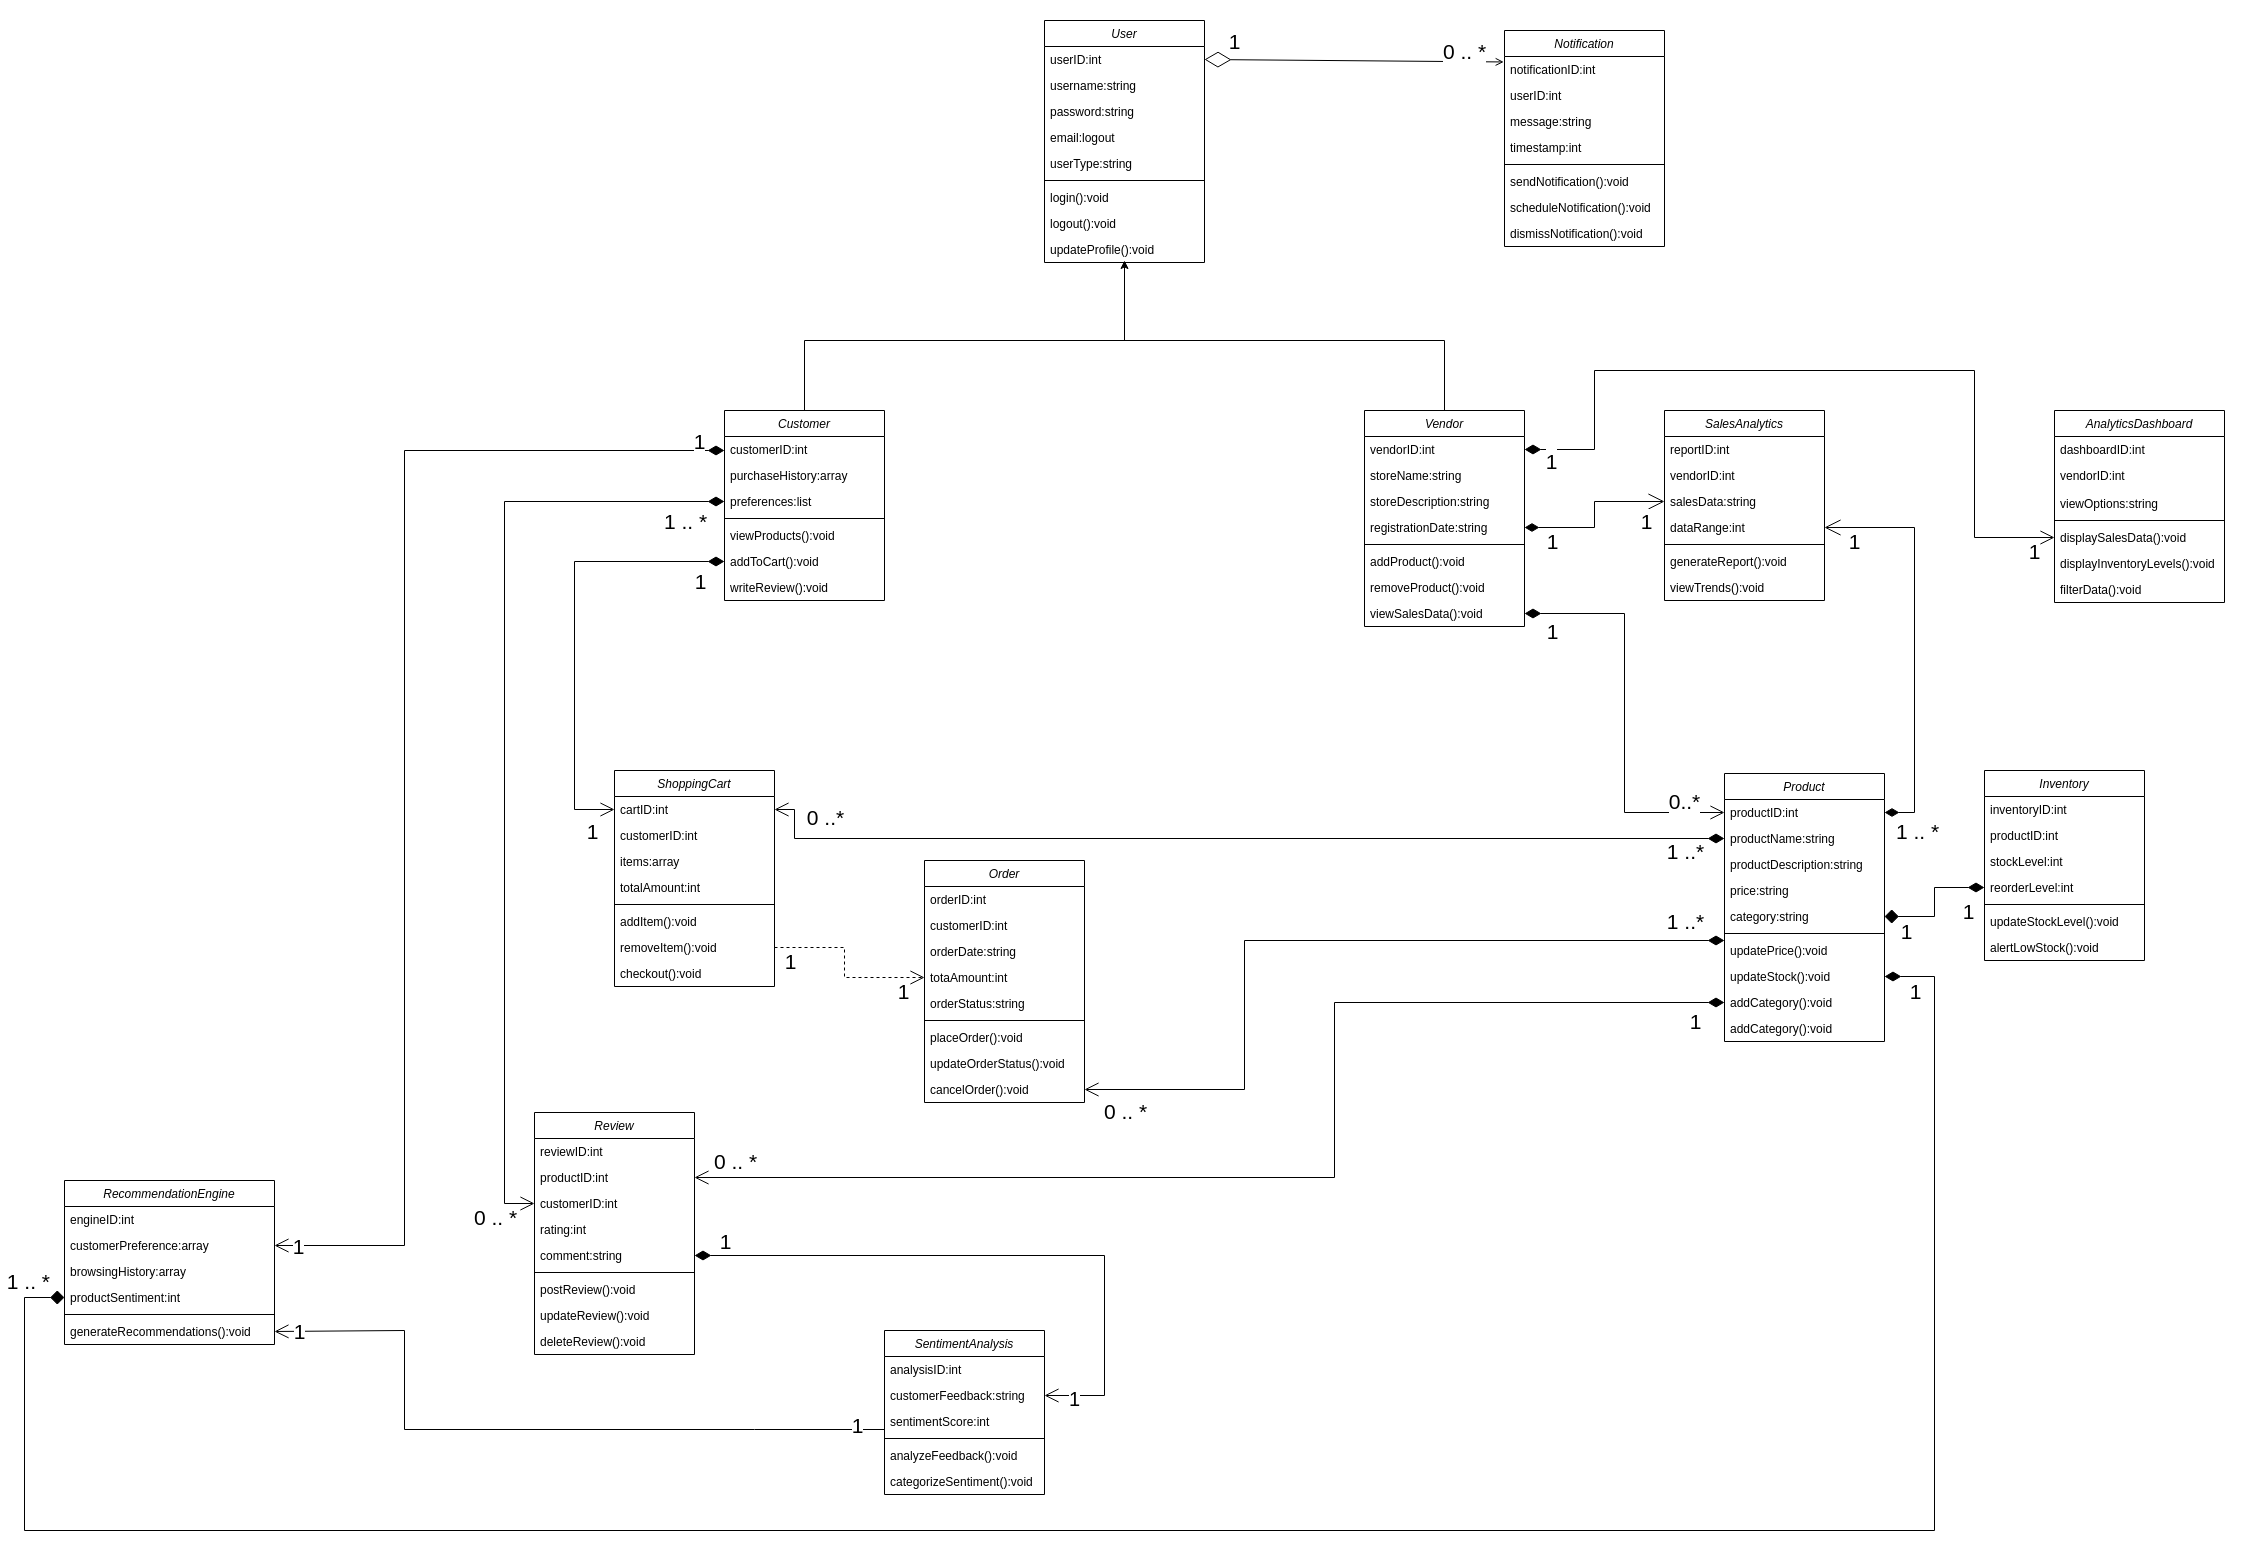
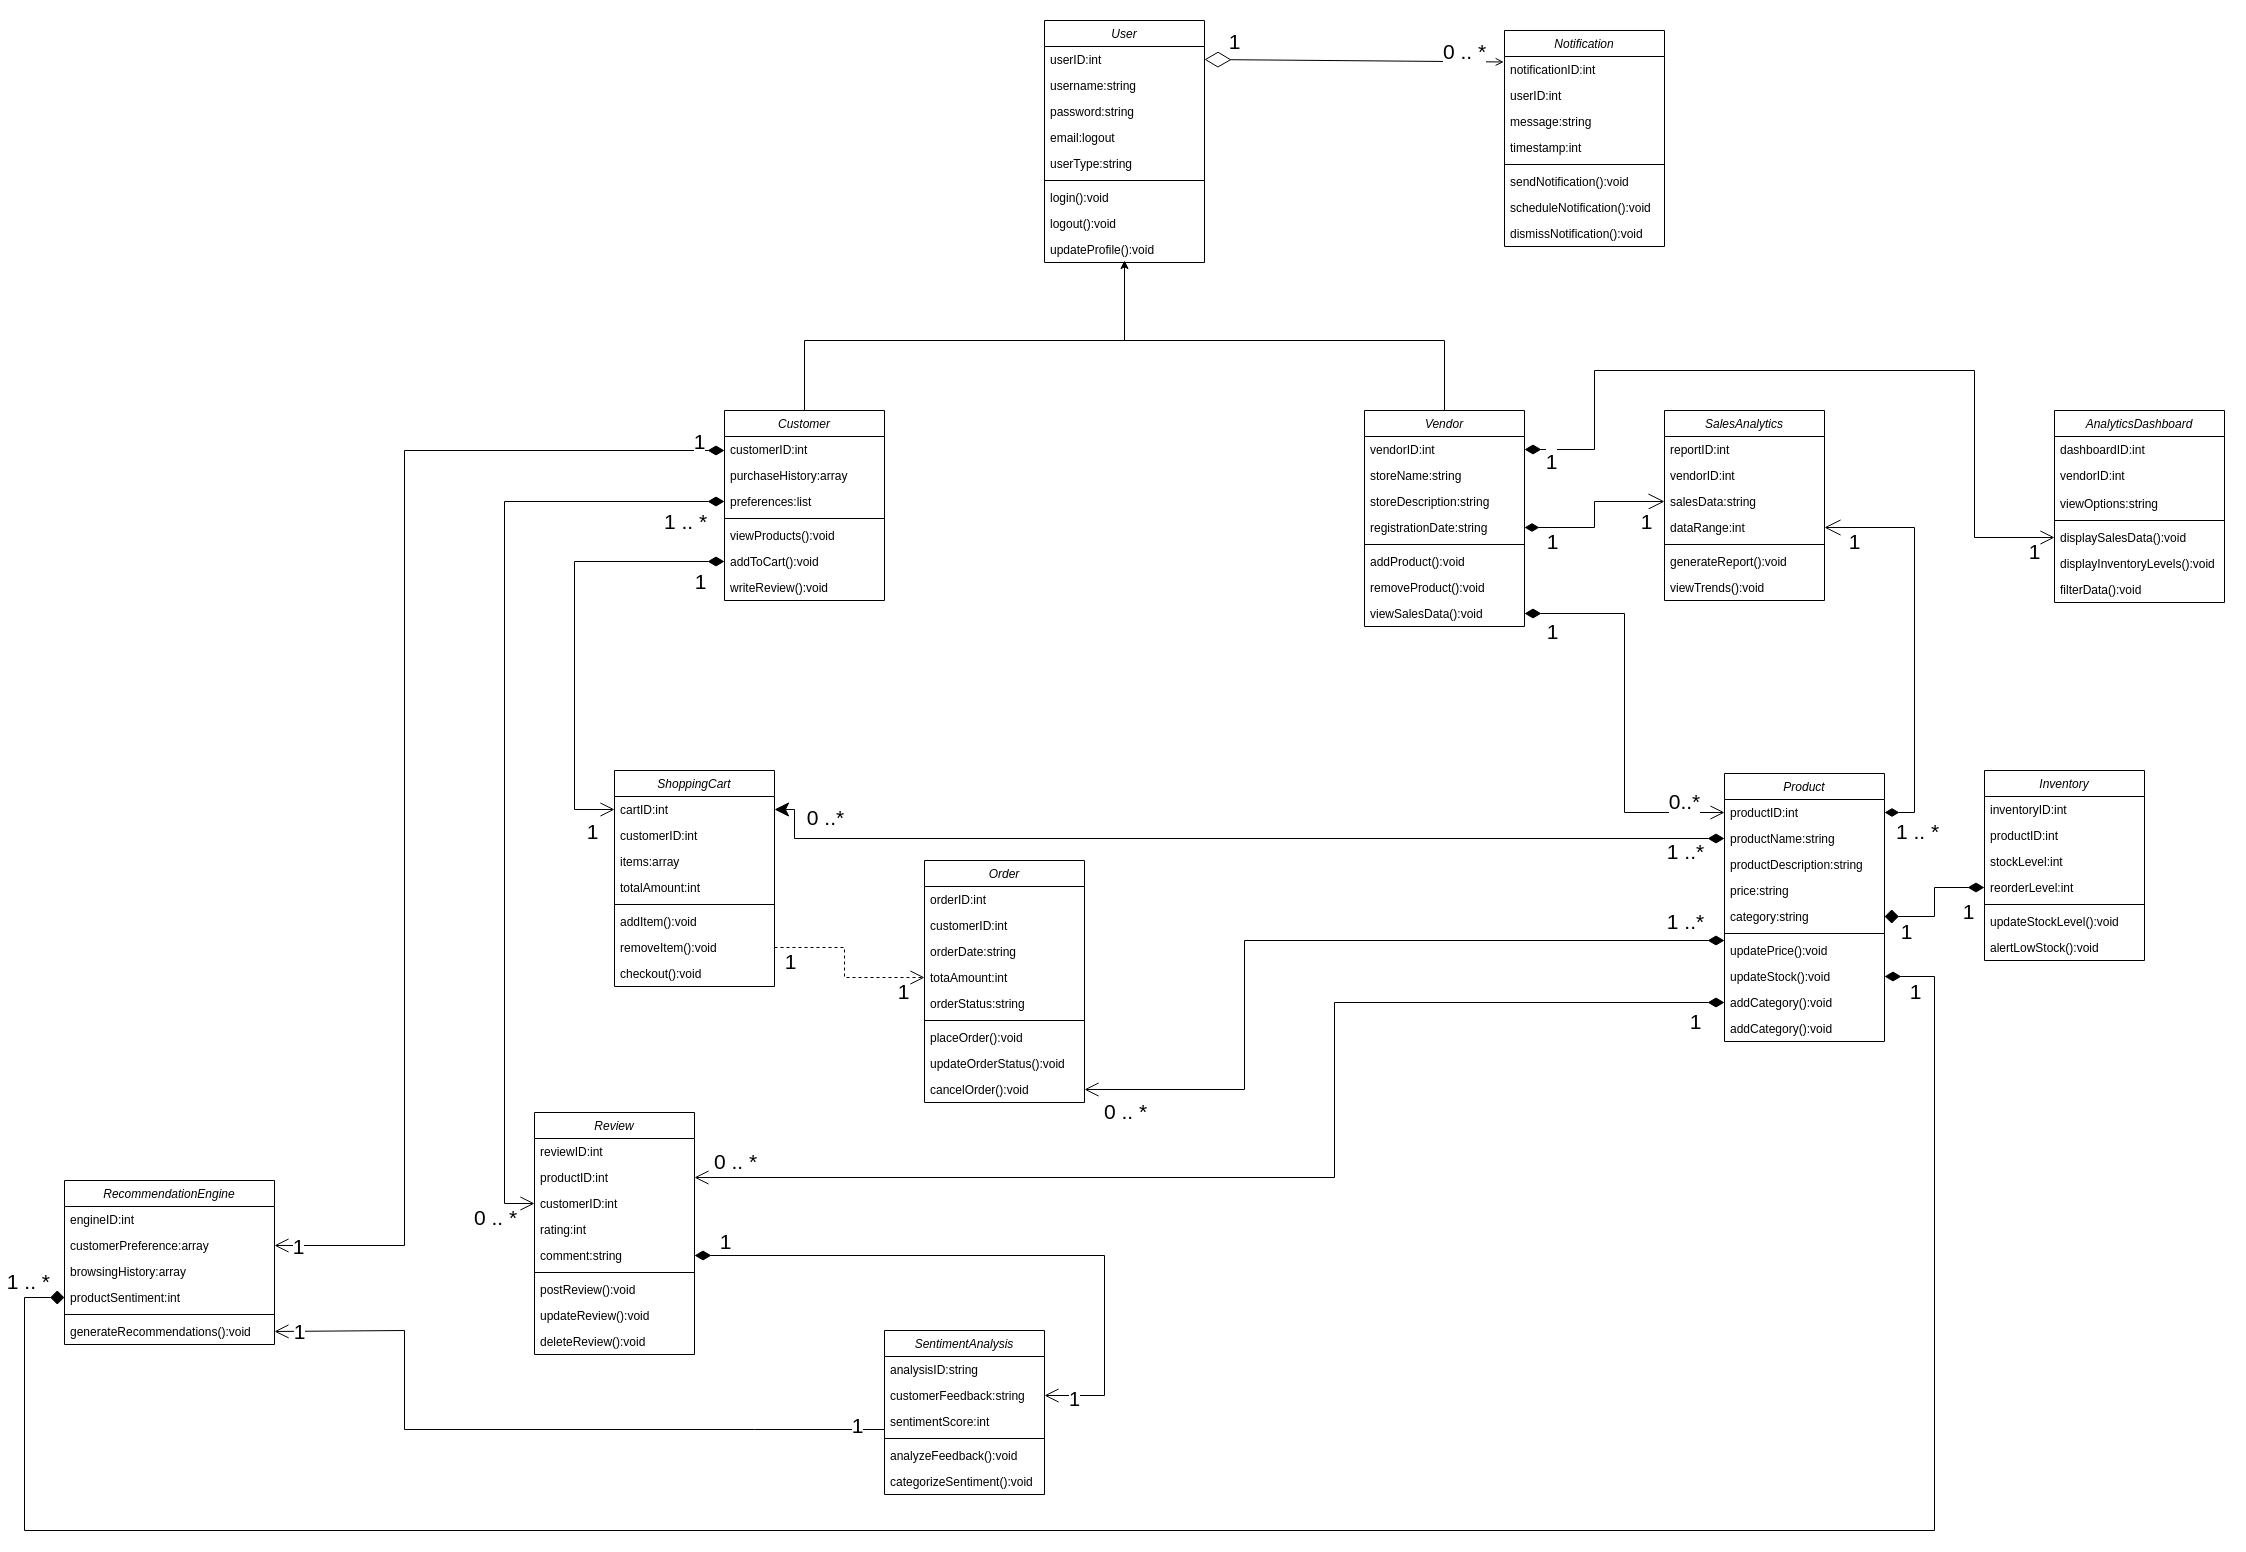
(783, 810) -> (787, 810)
(931, 1370) -> (941, 1370)
